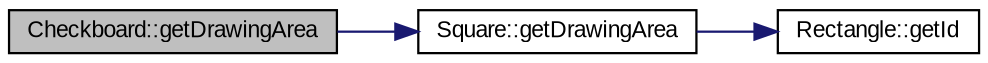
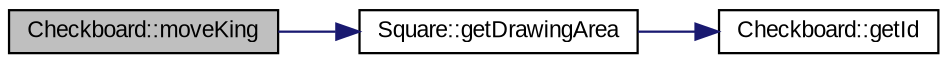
(173, 32) -> (144, 32)
(878, 32) -> (829, 32)
